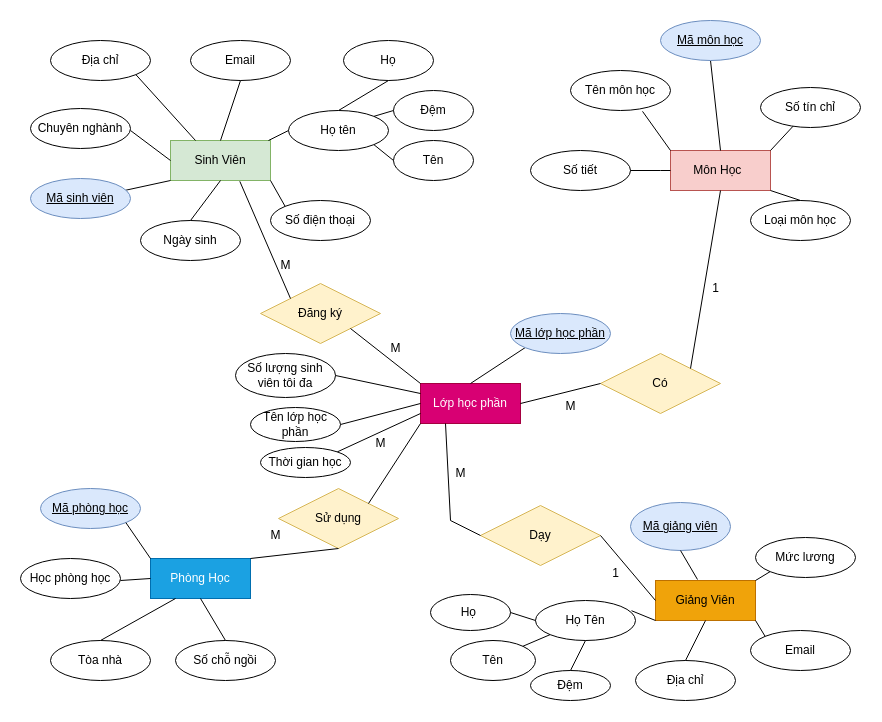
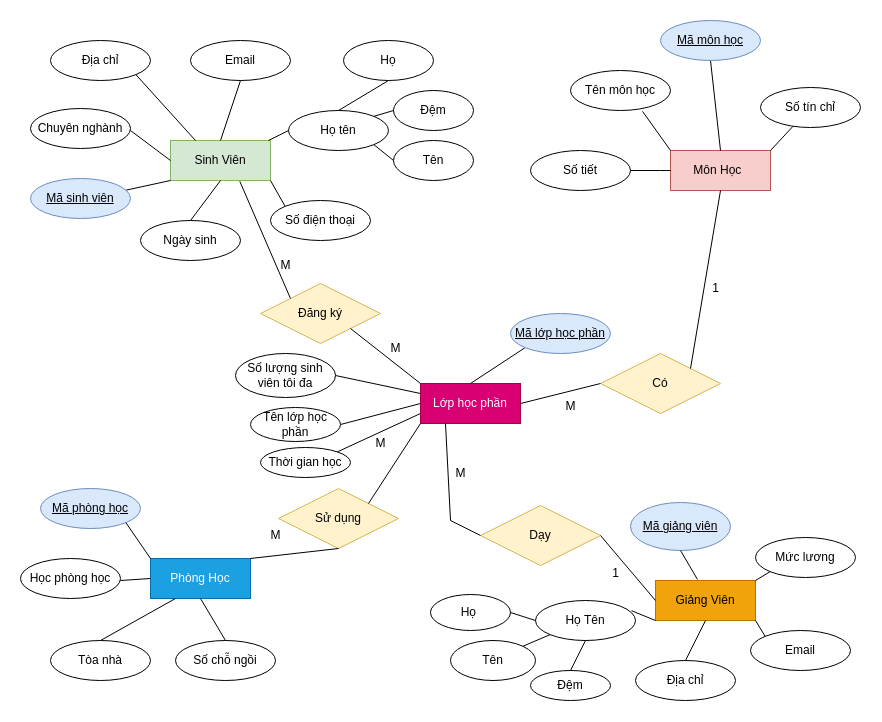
(785, 195) -> none
(801, 221) -> none
